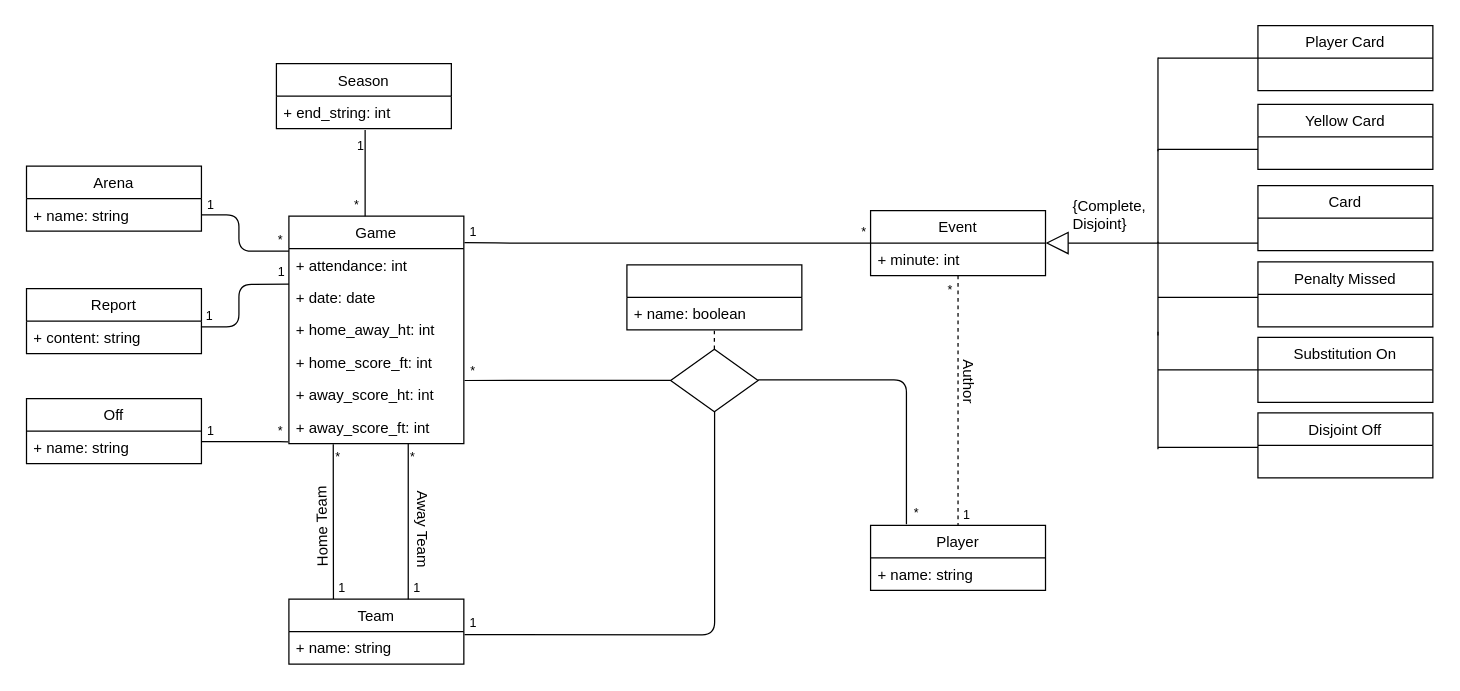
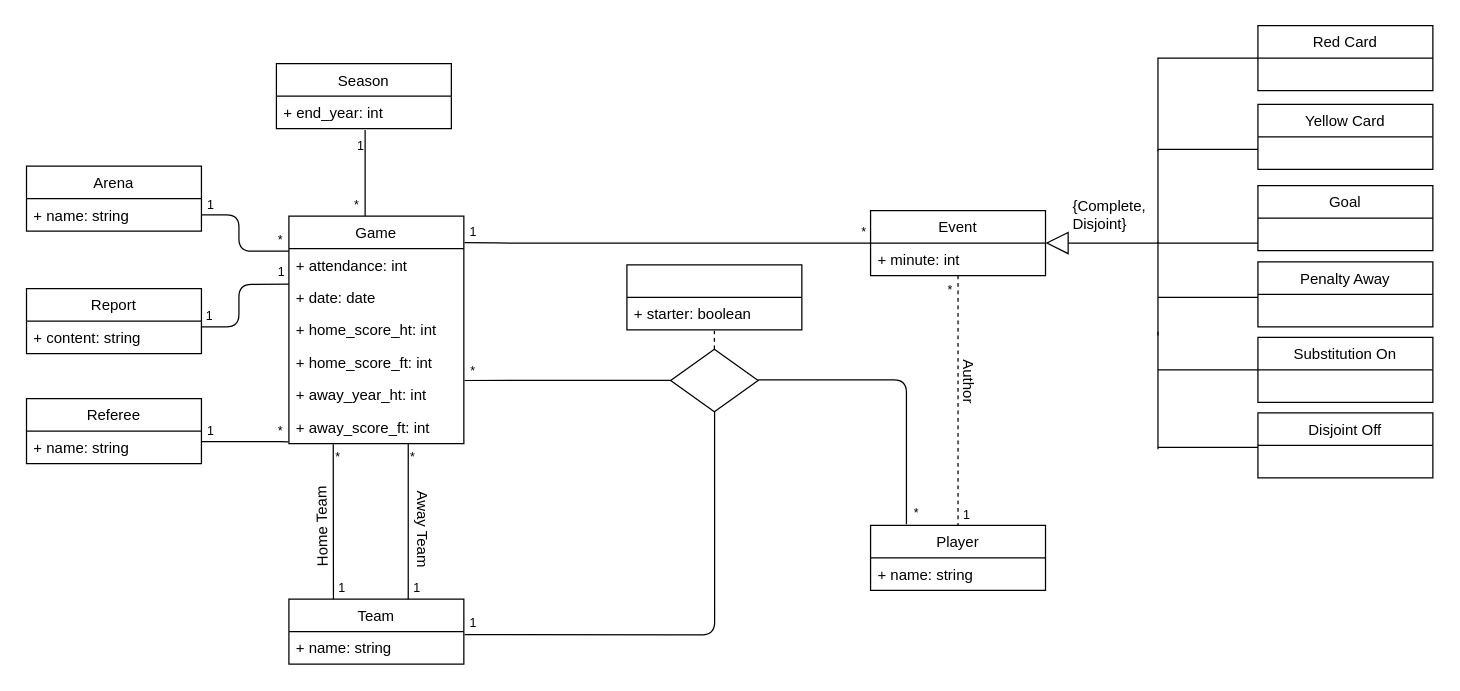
(1345, 43) -> (1345, 43)
(345, 113) -> (338, 113)
(1345, 203) -> (1345, 203)
(1345, 279) -> (1345, 279)
(689, 314) -> (702, 314)
(368, 331) -> (372, 331)
(372, 396) -> (368, 396)
(113, 416) -> (113, 416)
